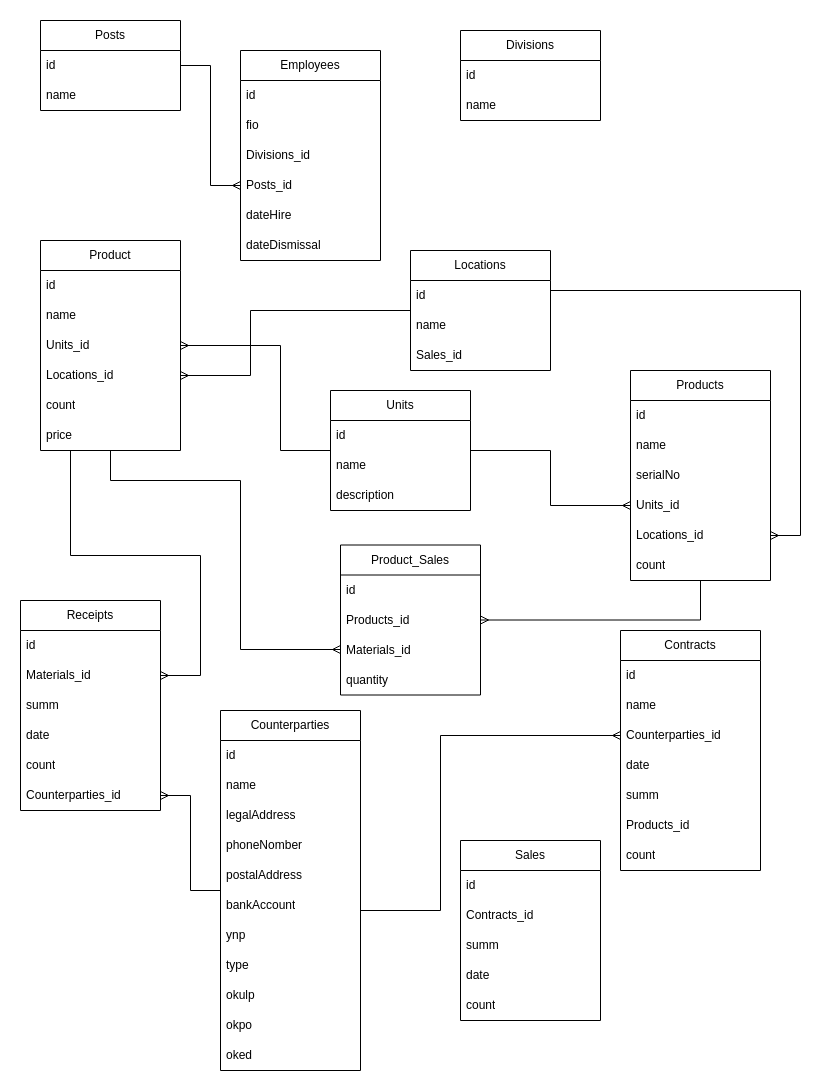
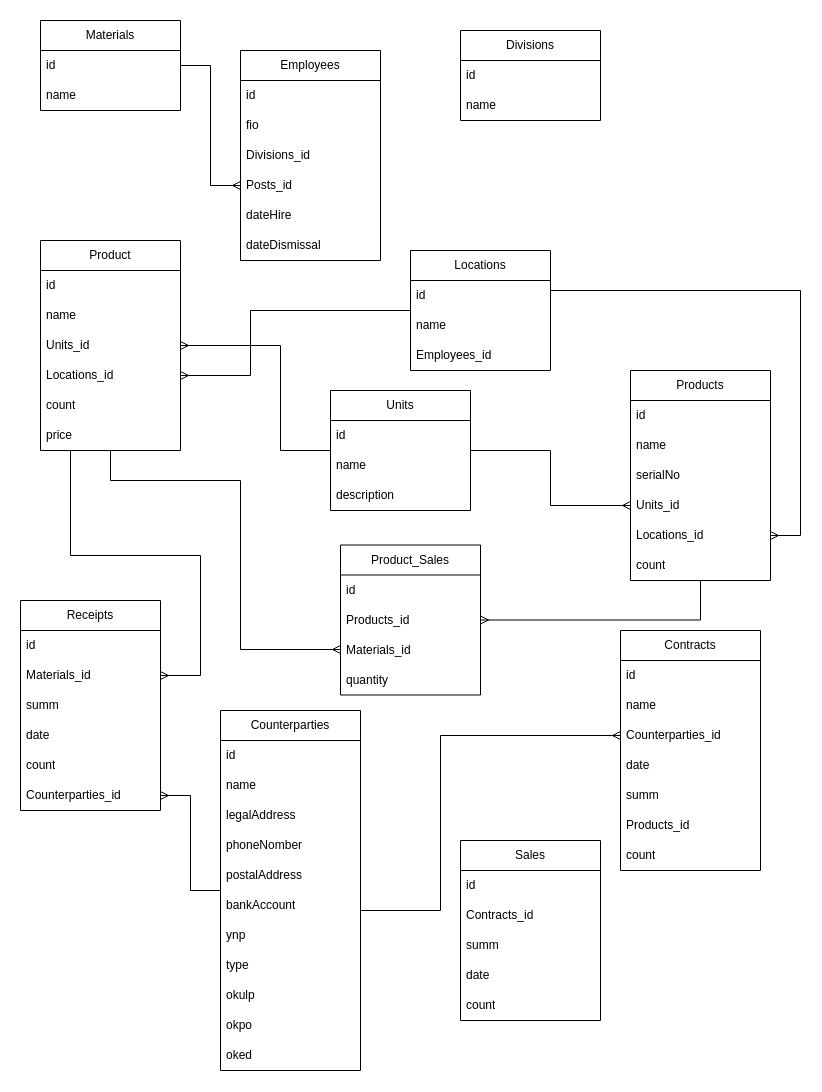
(111, 36) -> (111, 36)
(440, 356) -> (454, 356)
